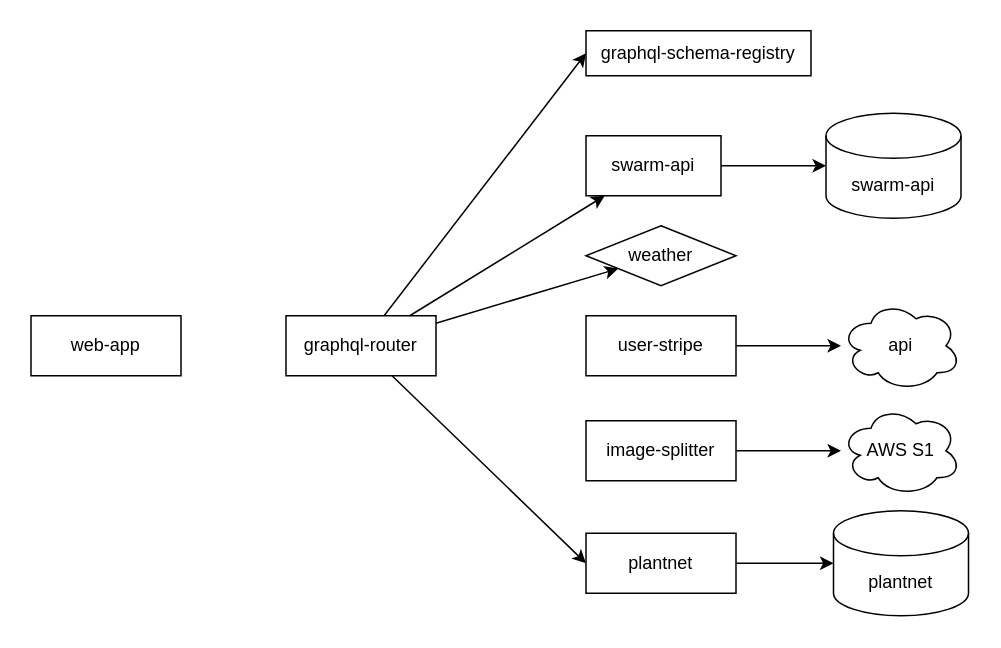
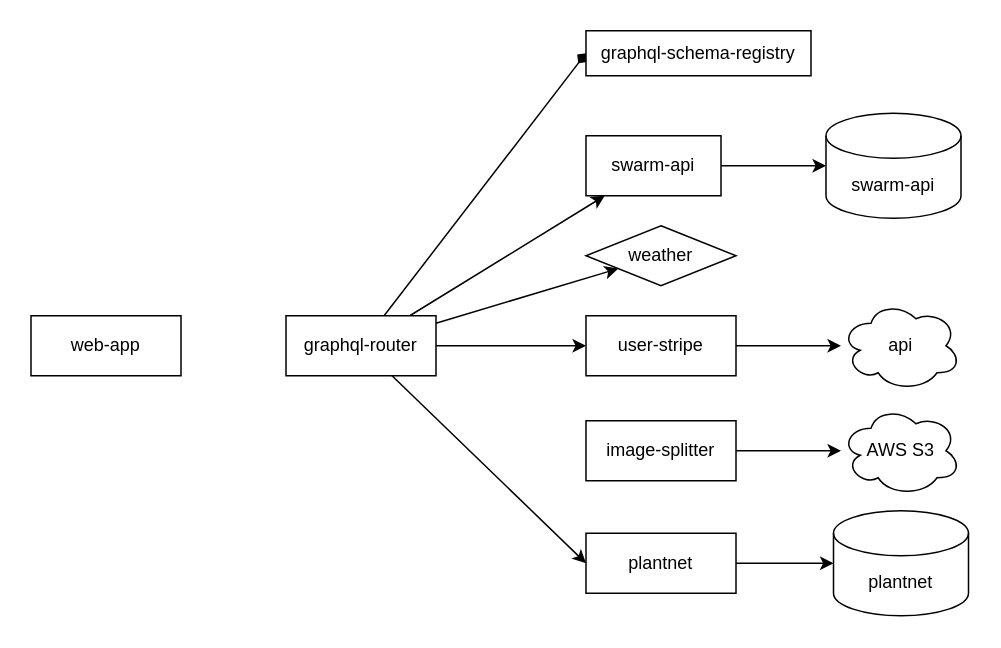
(579, 62) -> (579, 62)
none -> (506, 346)
(901, 451) -> (901, 451)
